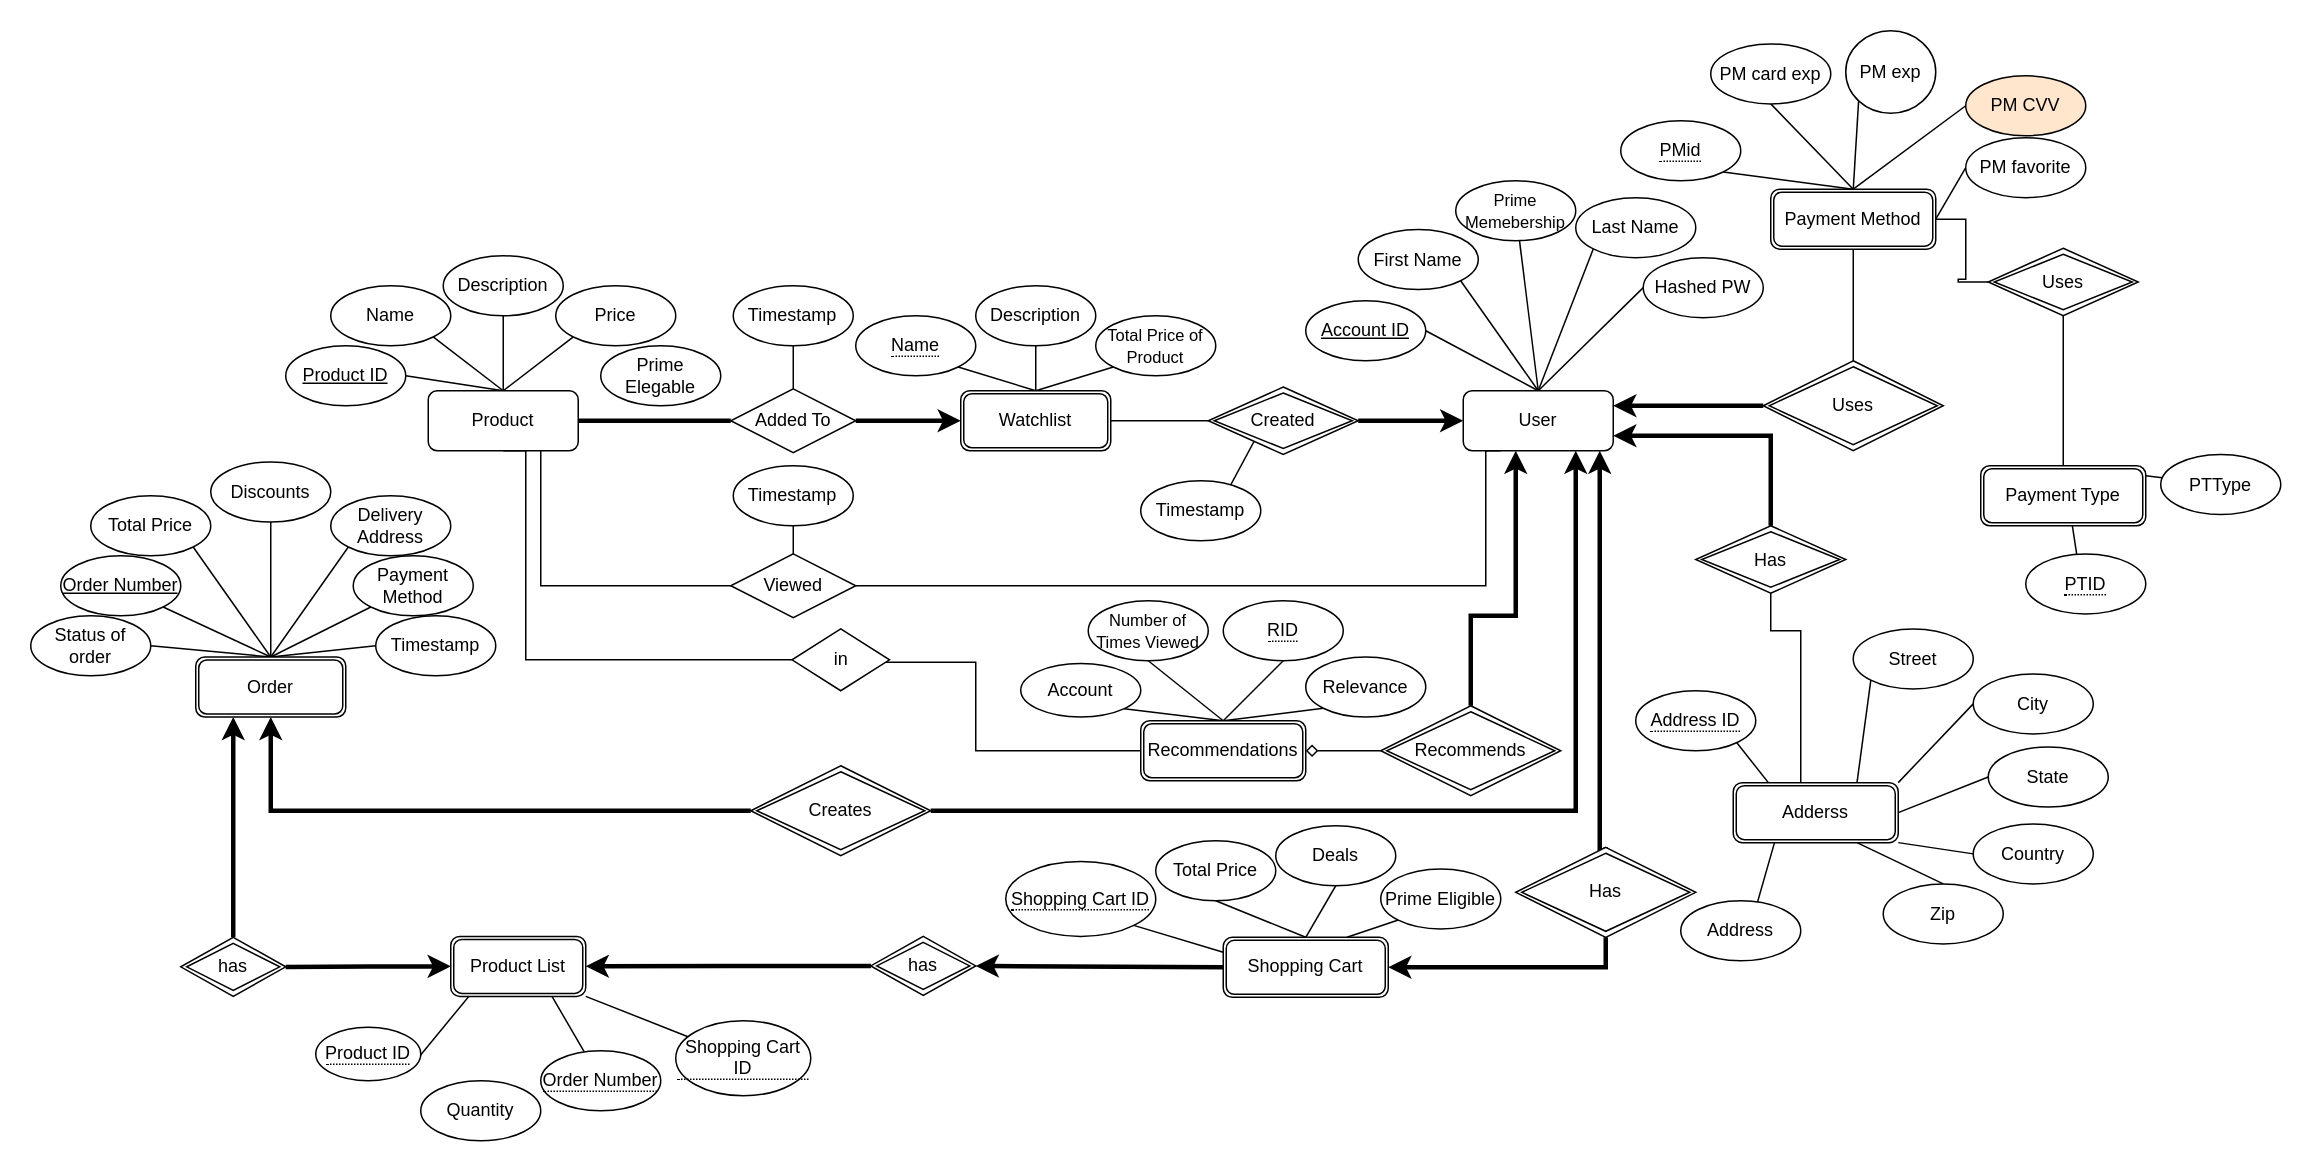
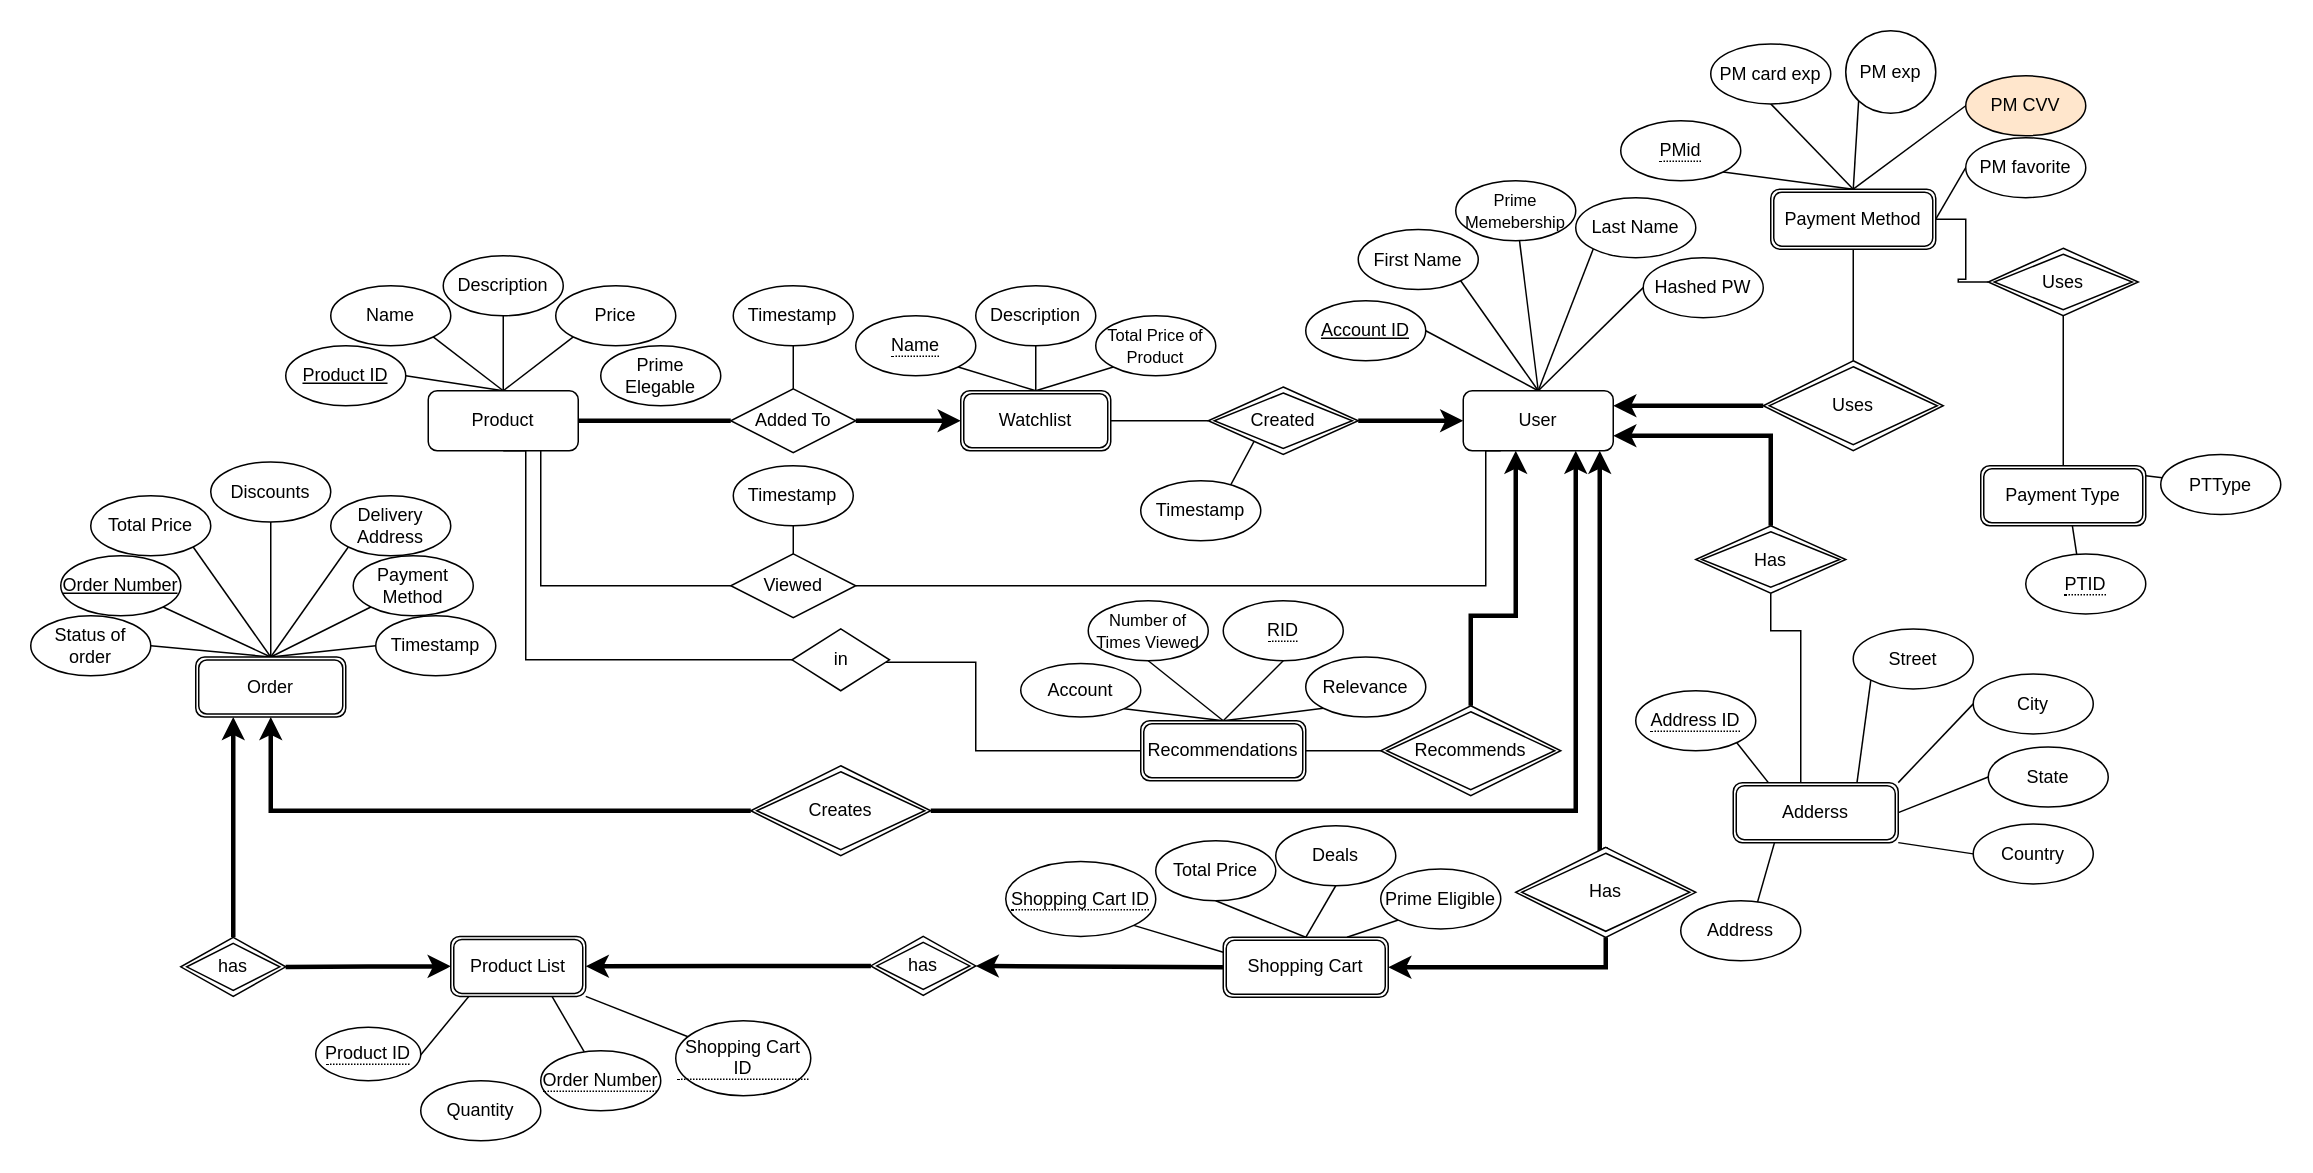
(1318, 751) -> (1312, 751)
(1901, 863) -> none
(1943, 914) -> none
